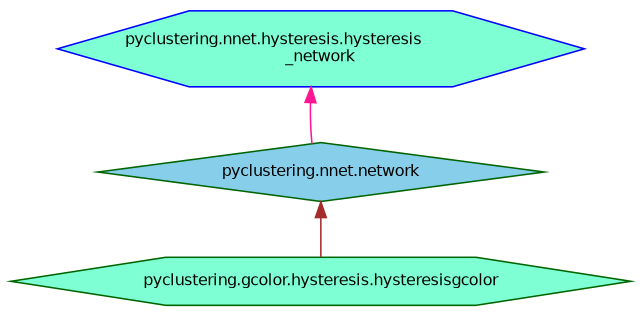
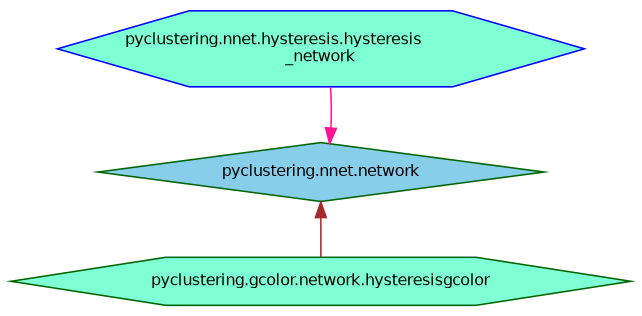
(311, 123) -> (331, 108)
(321, 281) -> (321, 281)
